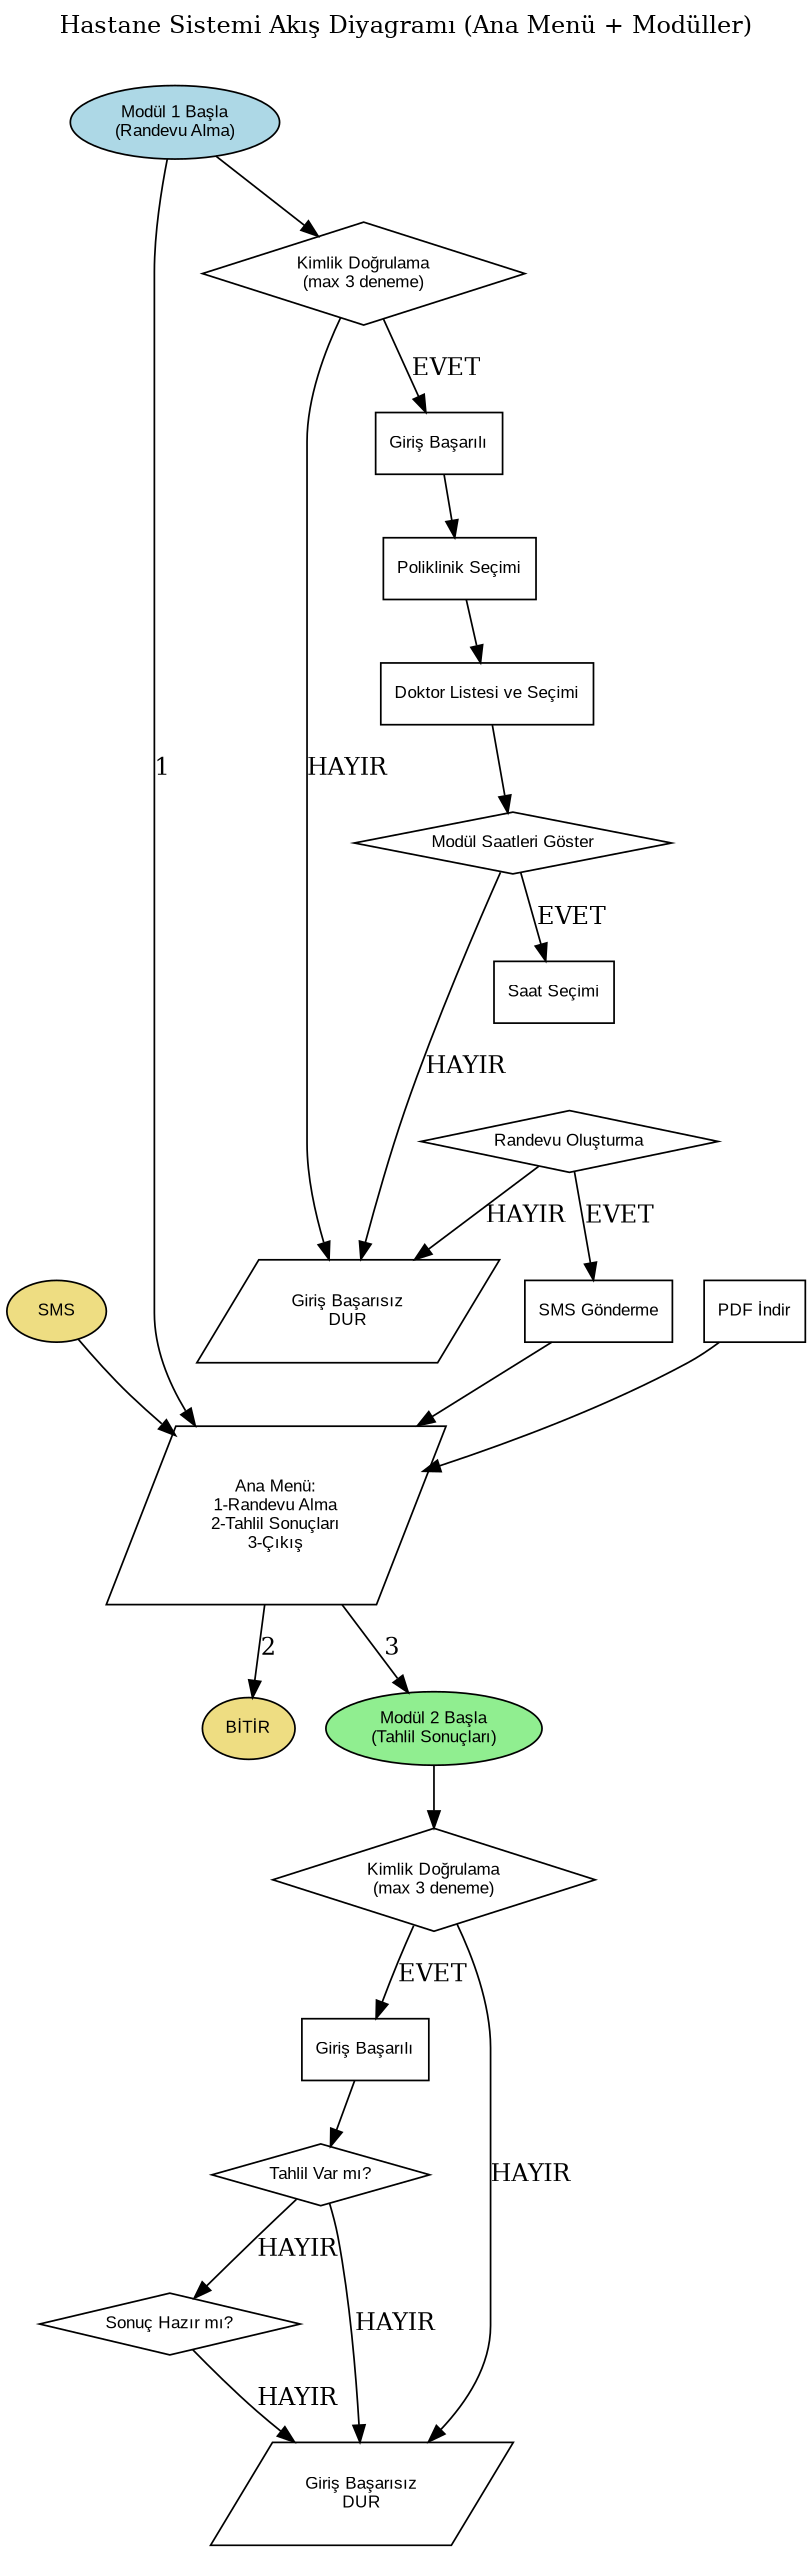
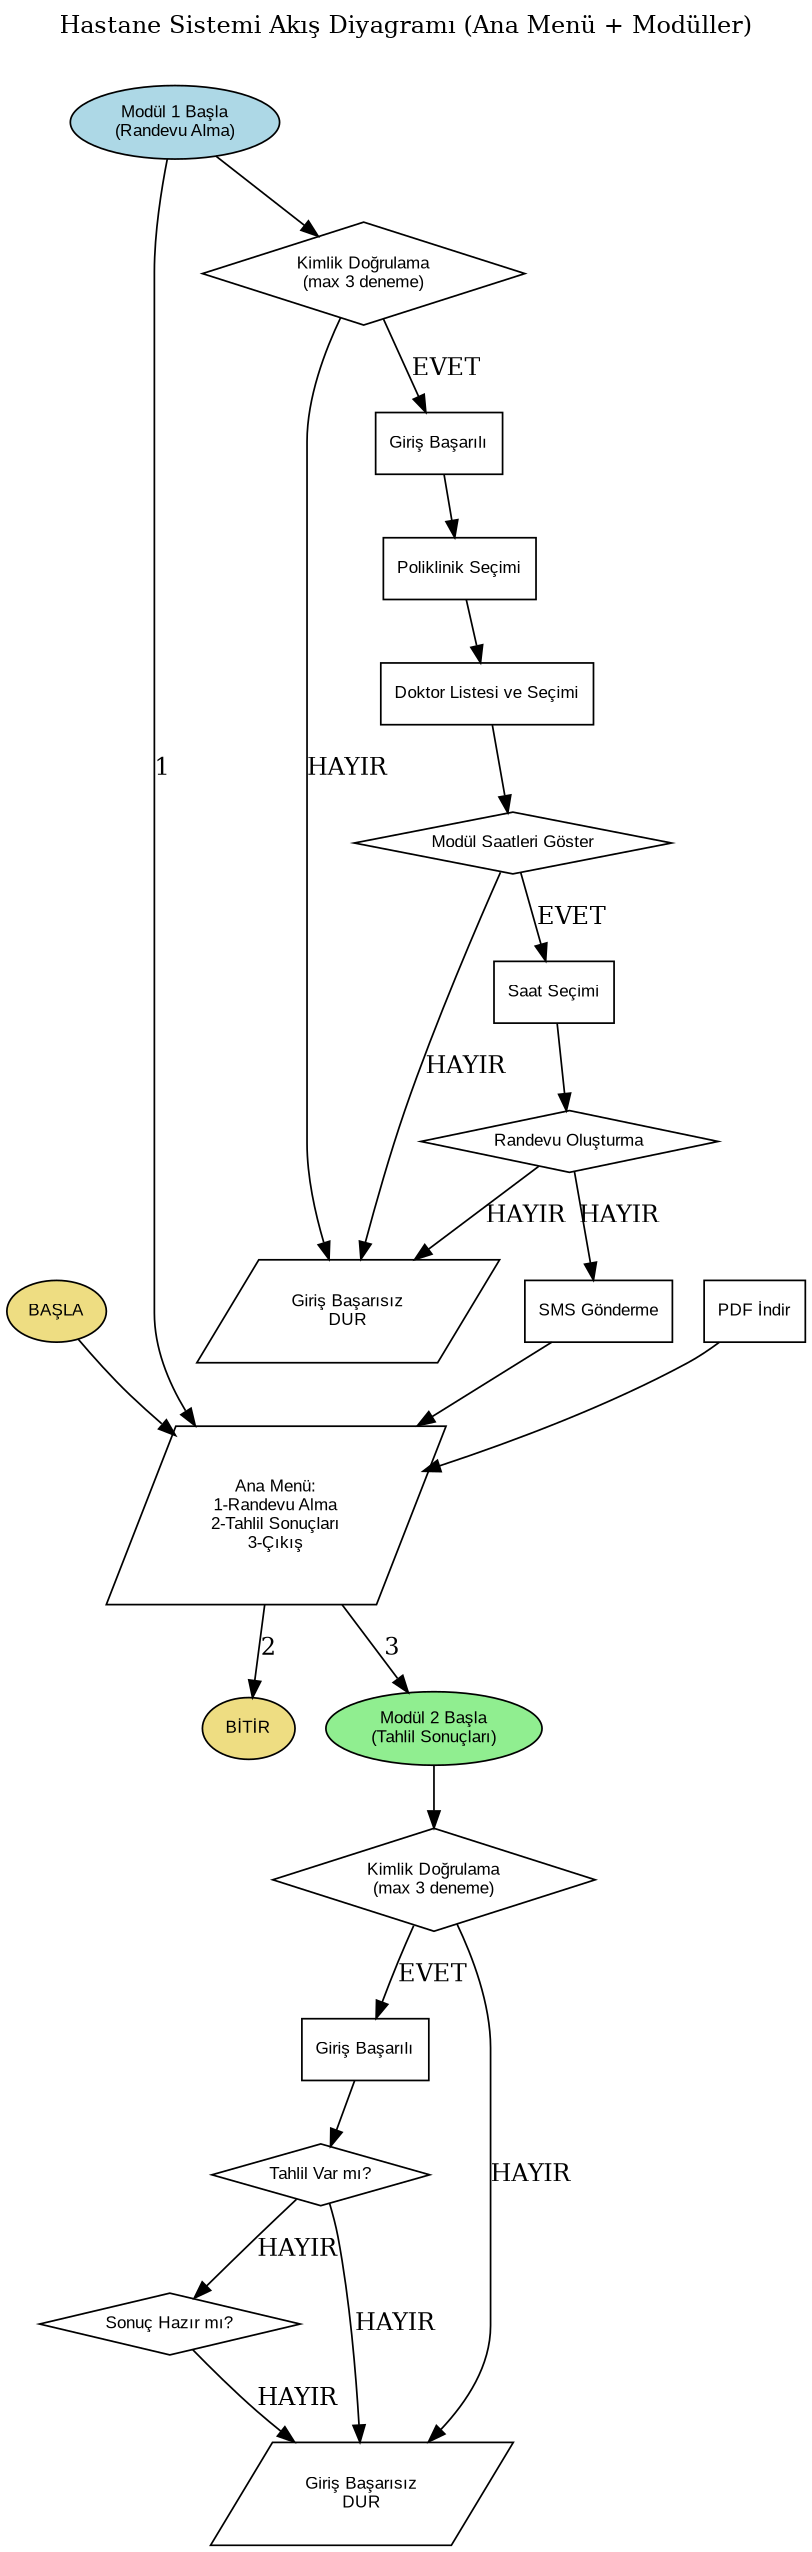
none -> (561, 1058)
(619, 1216) -> (619, 1216)
(57, 1311) -> (57, 1311)
